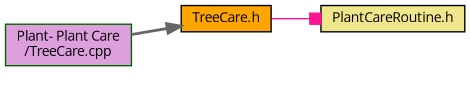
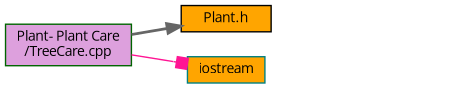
(226, 19) -> (226, 19)
(393, 19) -> none
none -> (226, 70)
